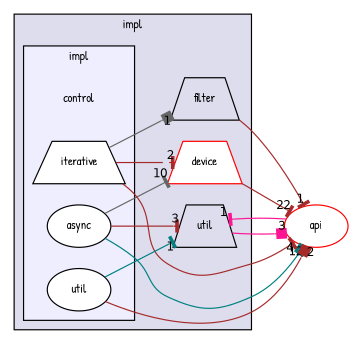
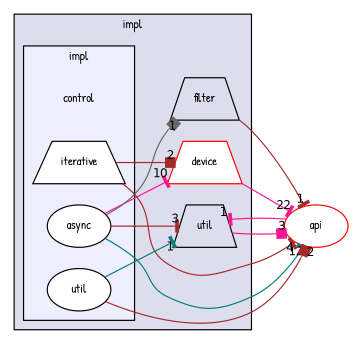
(127, 138) -> (146, 179)
(142, 163) -> (142, 163)
(264, 197) -> (264, 197)
(127, 202) -> (146, 192)
(200, 308) -> (200, 308)
